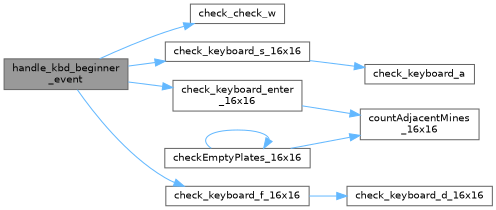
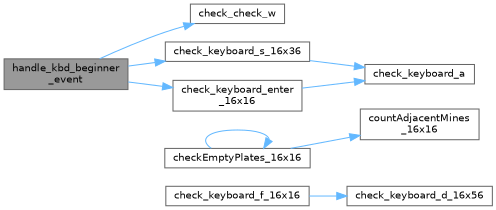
(237, 52) -> (237, 52)
(326, 110) -> (328, 85)
(121, 142) -> none
(420, 196) -> (420, 196)
